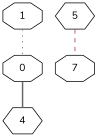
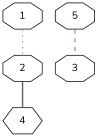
(75, 16) -> (75, 16)
(23, 68) -> (23, 68)
(75, 68) -> (75, 68)
